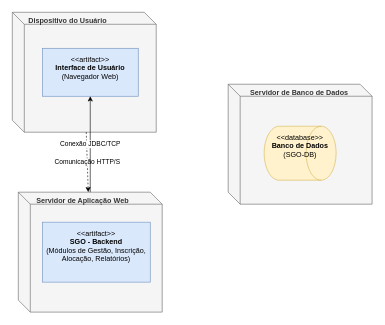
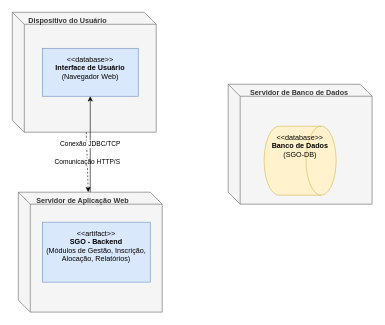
(90, 68) -> (90, 68)
(300, 153) -> (300, 161)
